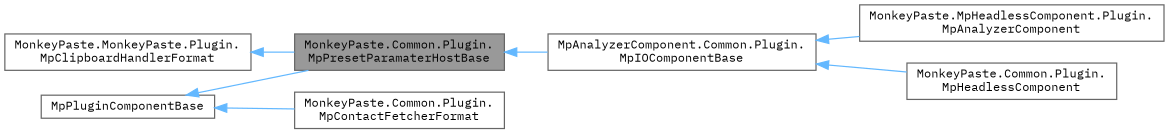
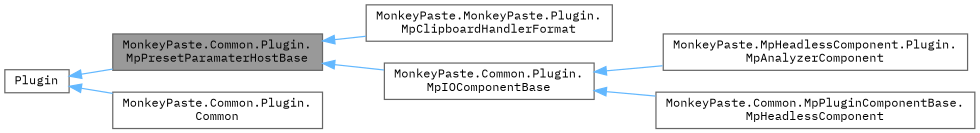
(279, 52) -> (350, 38)
(682, 52) -> (489, 81)
(1012, 81) -> (815, 110)
(128, 107) -> (37, 81)
(400, 110) -> (218, 110)
